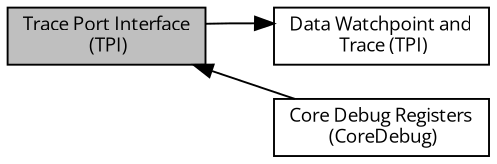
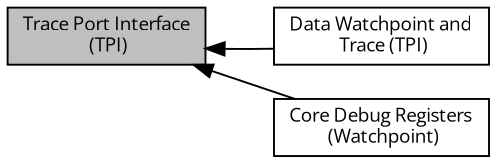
(230, 23) -> (250, 49)
(382, 127) -> (382, 127)
